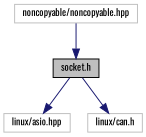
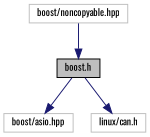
(76, 14) -> (78, 14)
(76, 68) -> (78, 68)
(37, 123) -> (39, 123)
